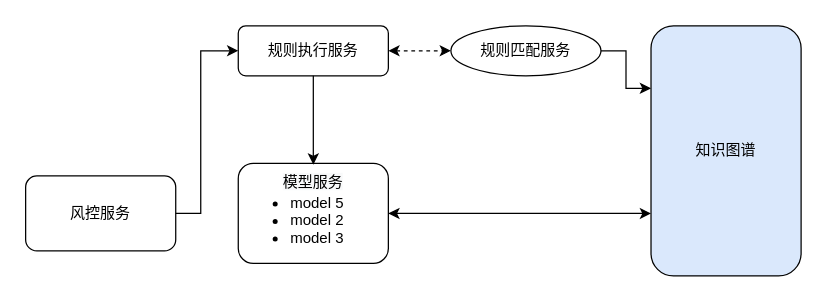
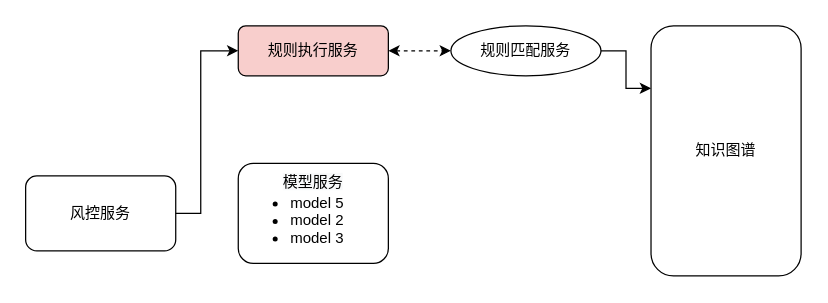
(313, 51) -> (313, 51)
(313, 116) -> none
(726, 151) -> (726, 151)
(519, 213) -> none
